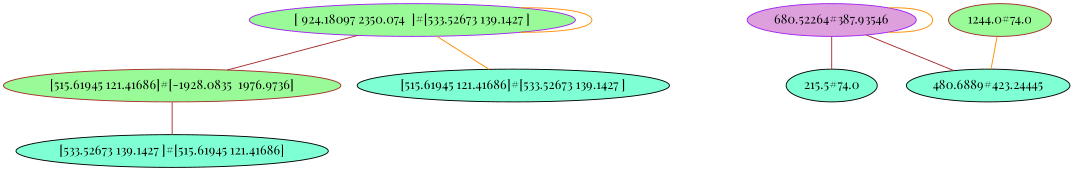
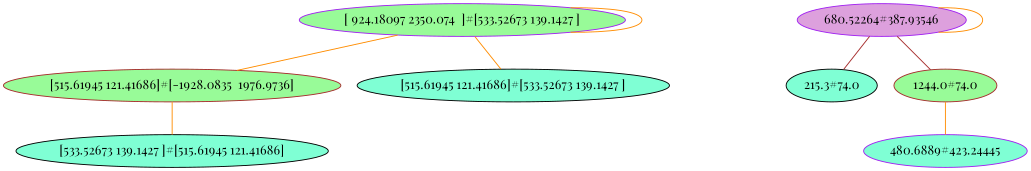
(292, 53) -> (317, 53)
(910, 53) -> (914, 53)
(832, 86) -> (832, 86)
(988, 86) -> (945, 151)
(172, 118) -> (172, 118)
